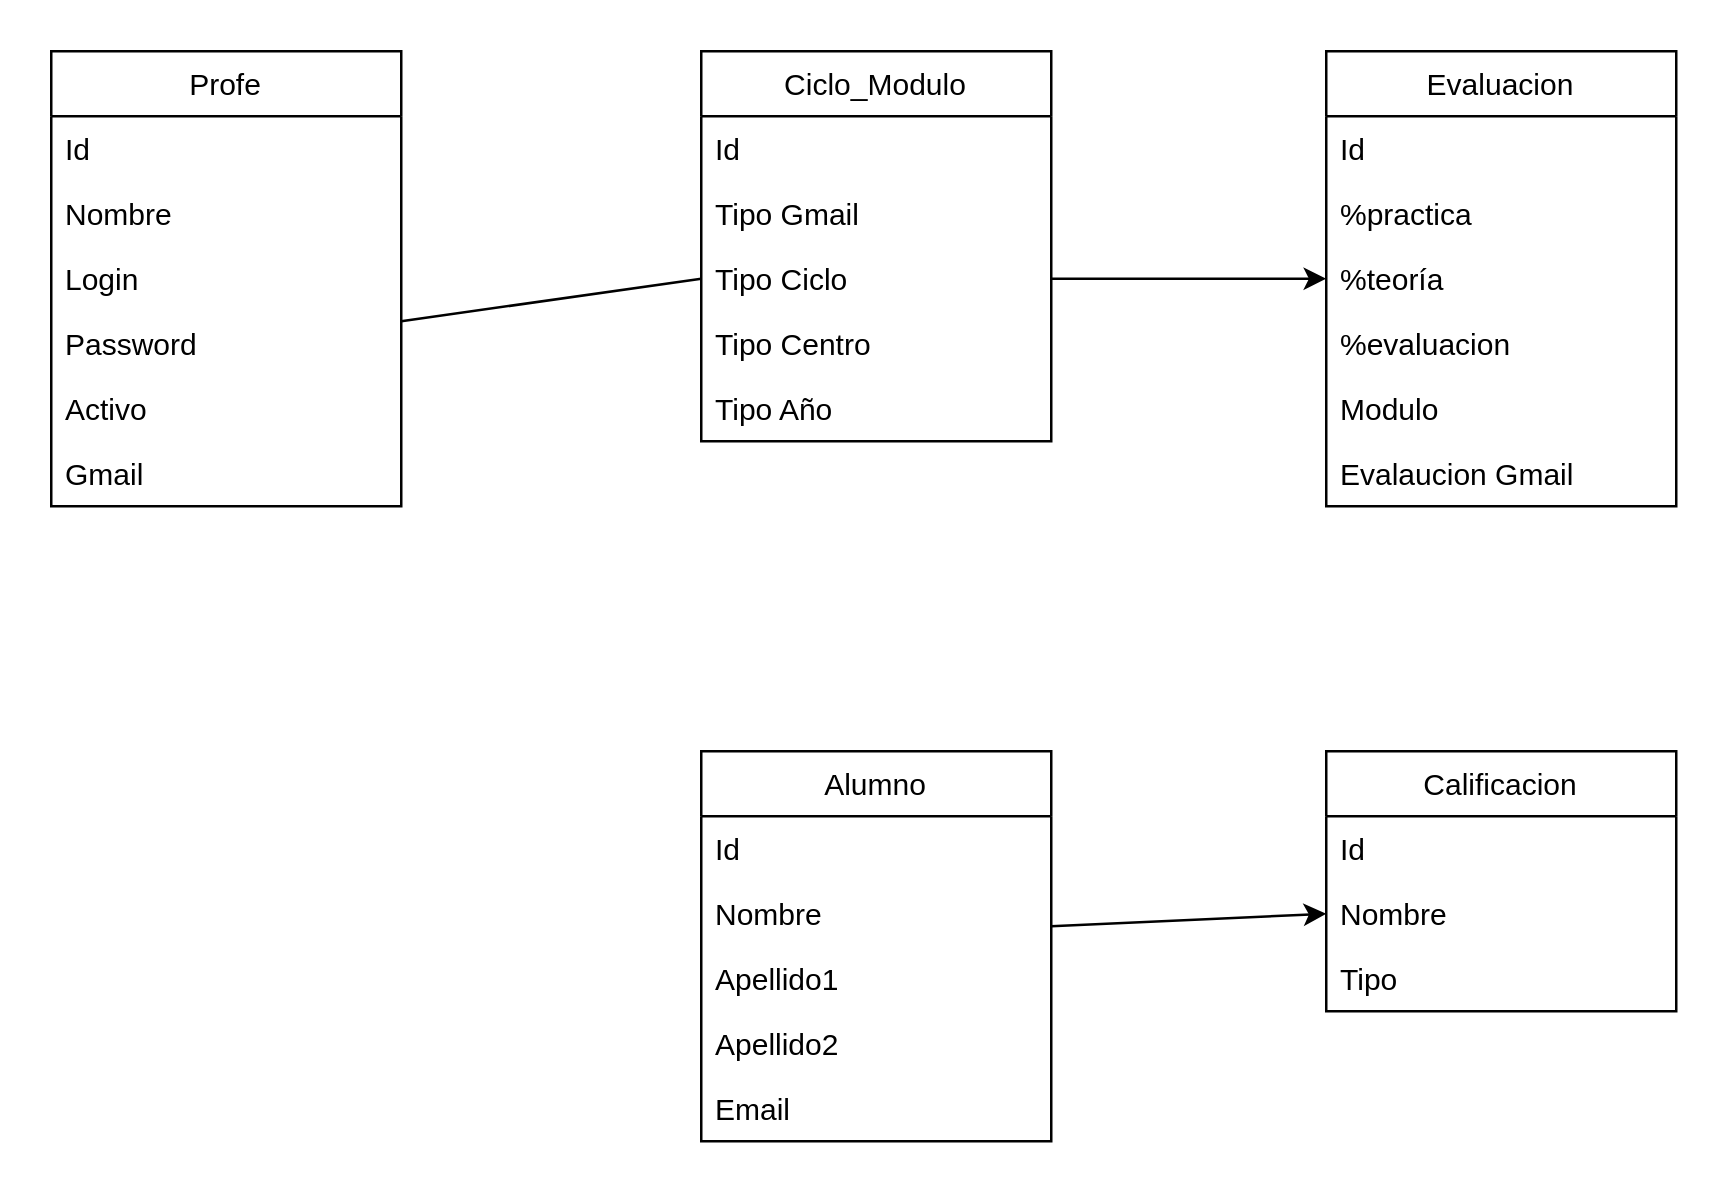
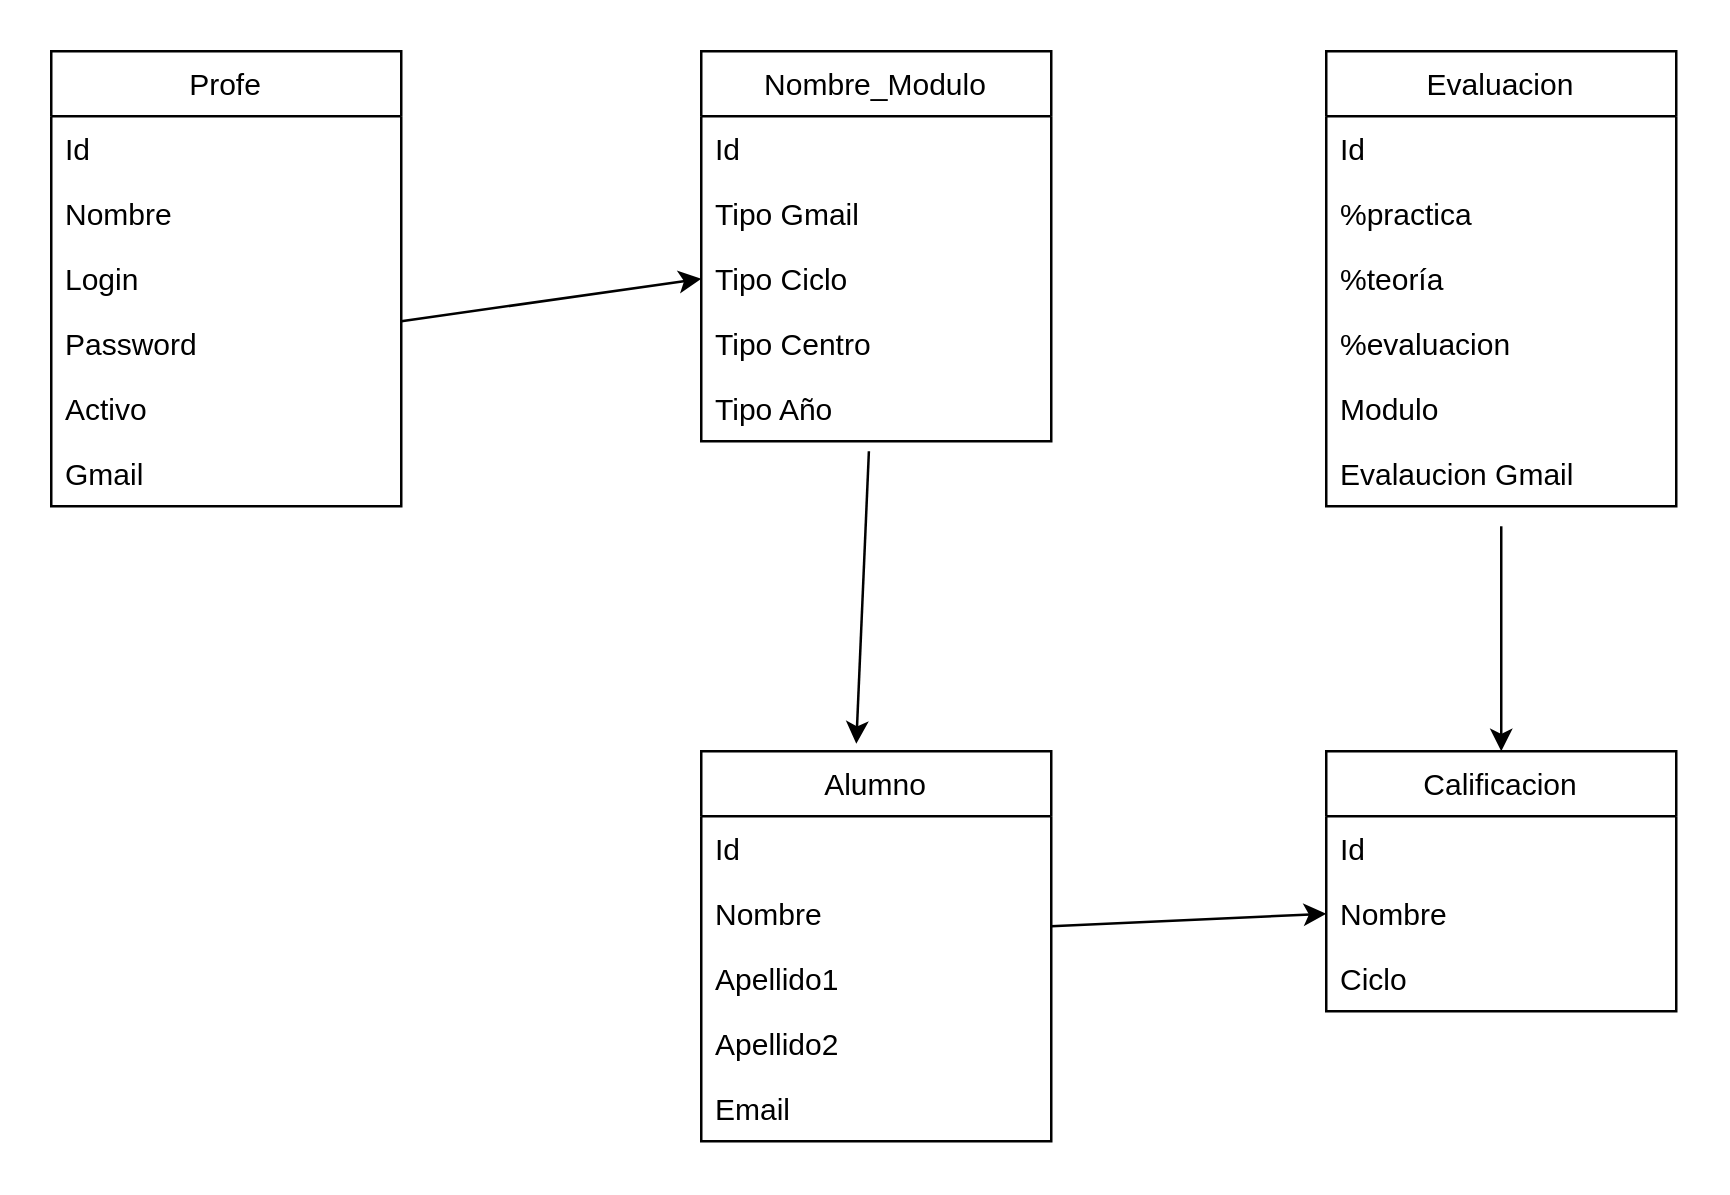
(875, 85) -> (875, 85)
(1180, 279) -> none
(690, 280) -> (683, 281)
none -> (863, 590)
none -> (1501, 630)
(1370, 980) -> (1374, 980)
